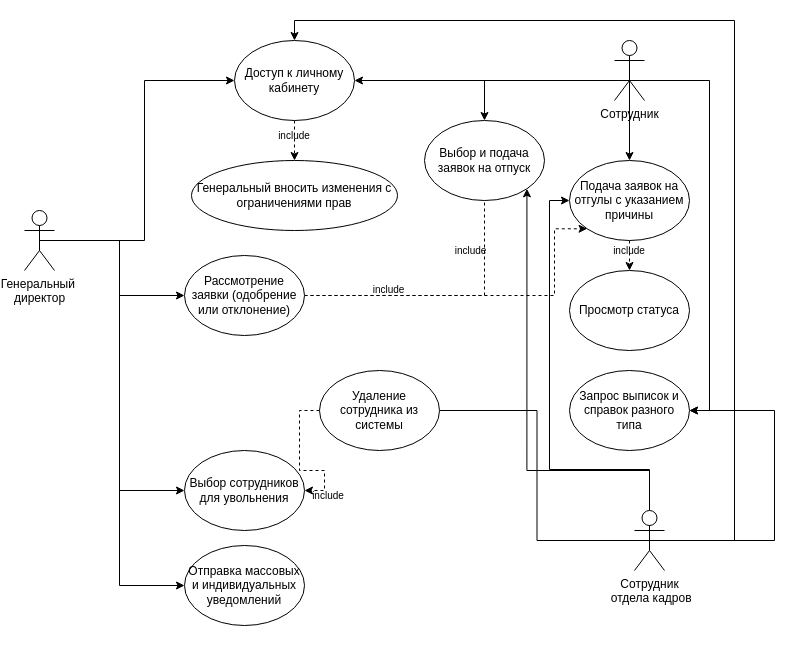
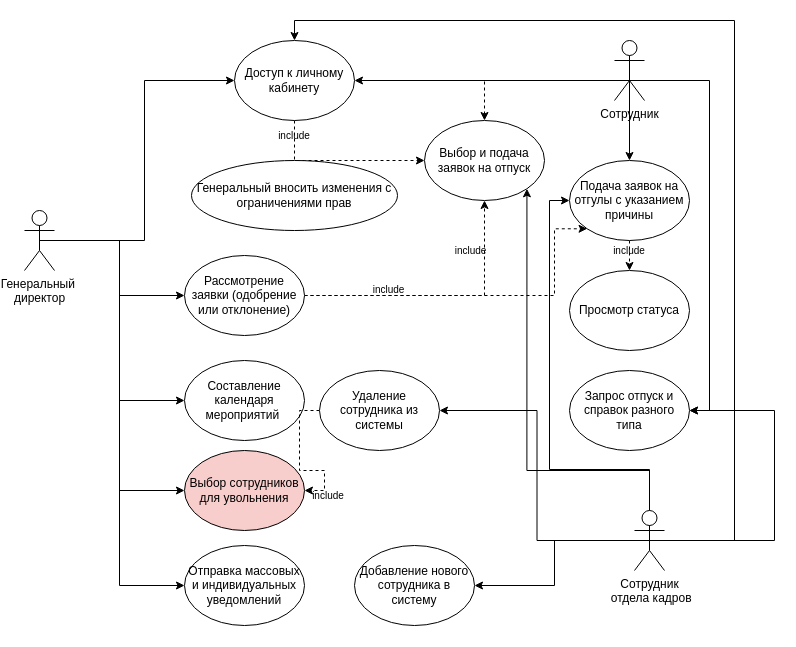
(485, 97) -> (485, 97)
(295, 152) -> (365, 161)
(485, 205) -> (485, 208)
none -> (149, 401)
none -> (245, 401)
(444, 411) -> (447, 411)
(630, 411) -> (630, 411)
(245, 491) -> (245, 491)
none -> (415, 586)
none -> (540, 586)
